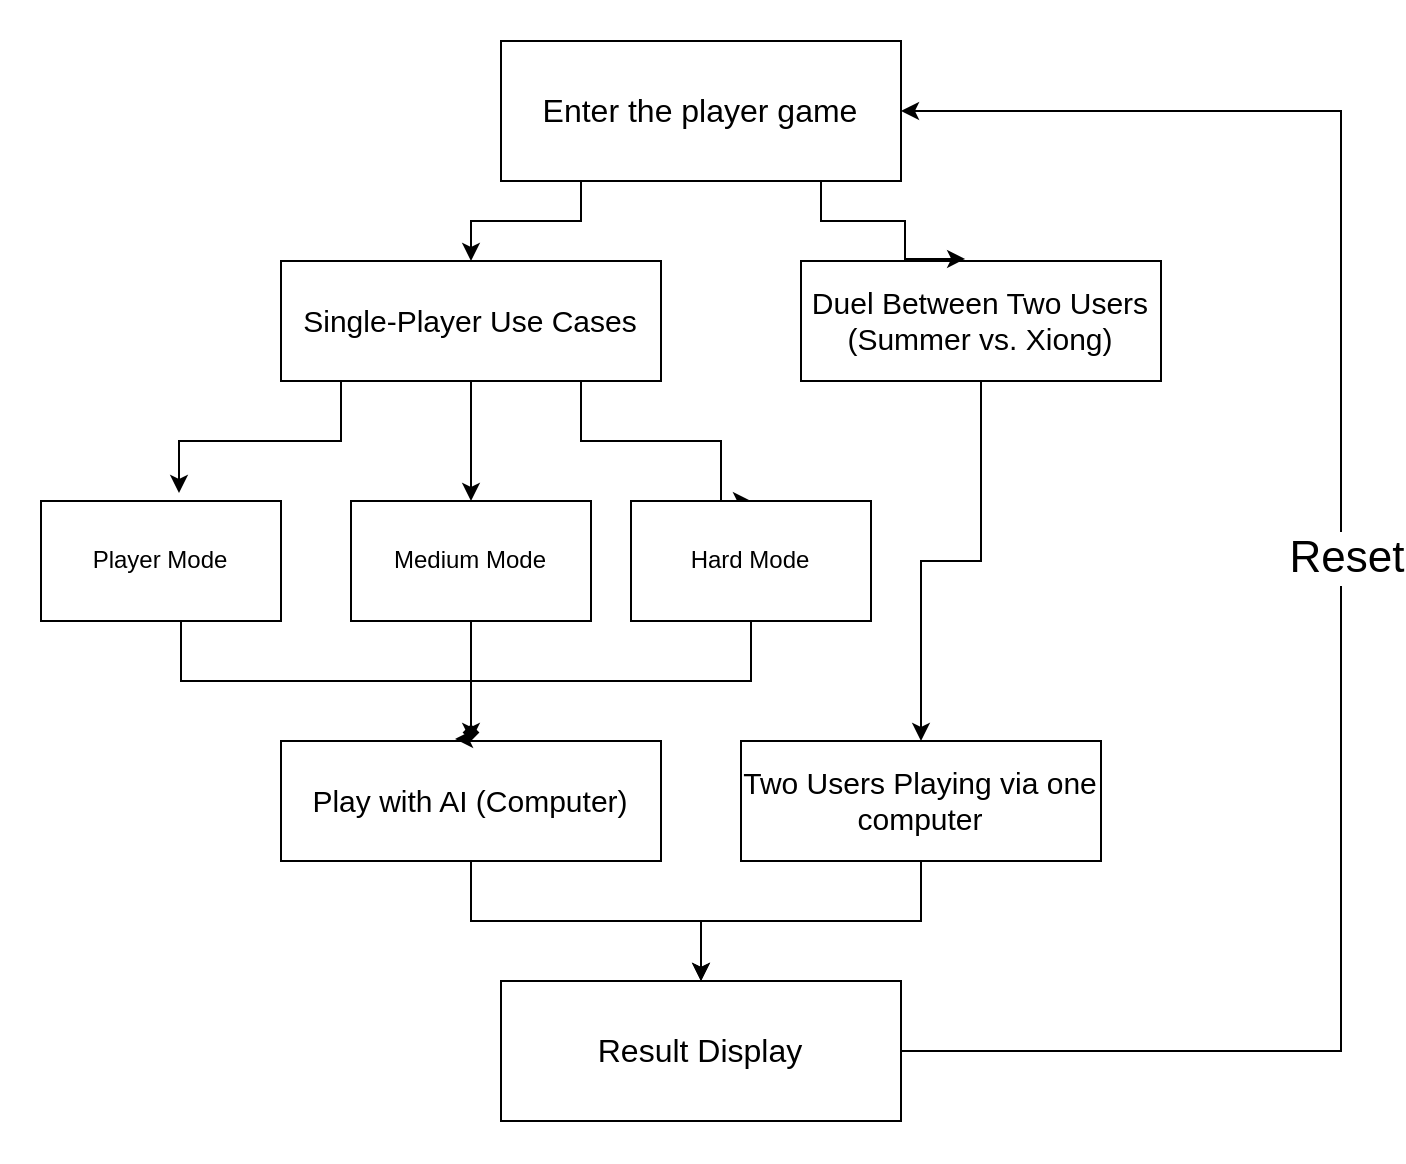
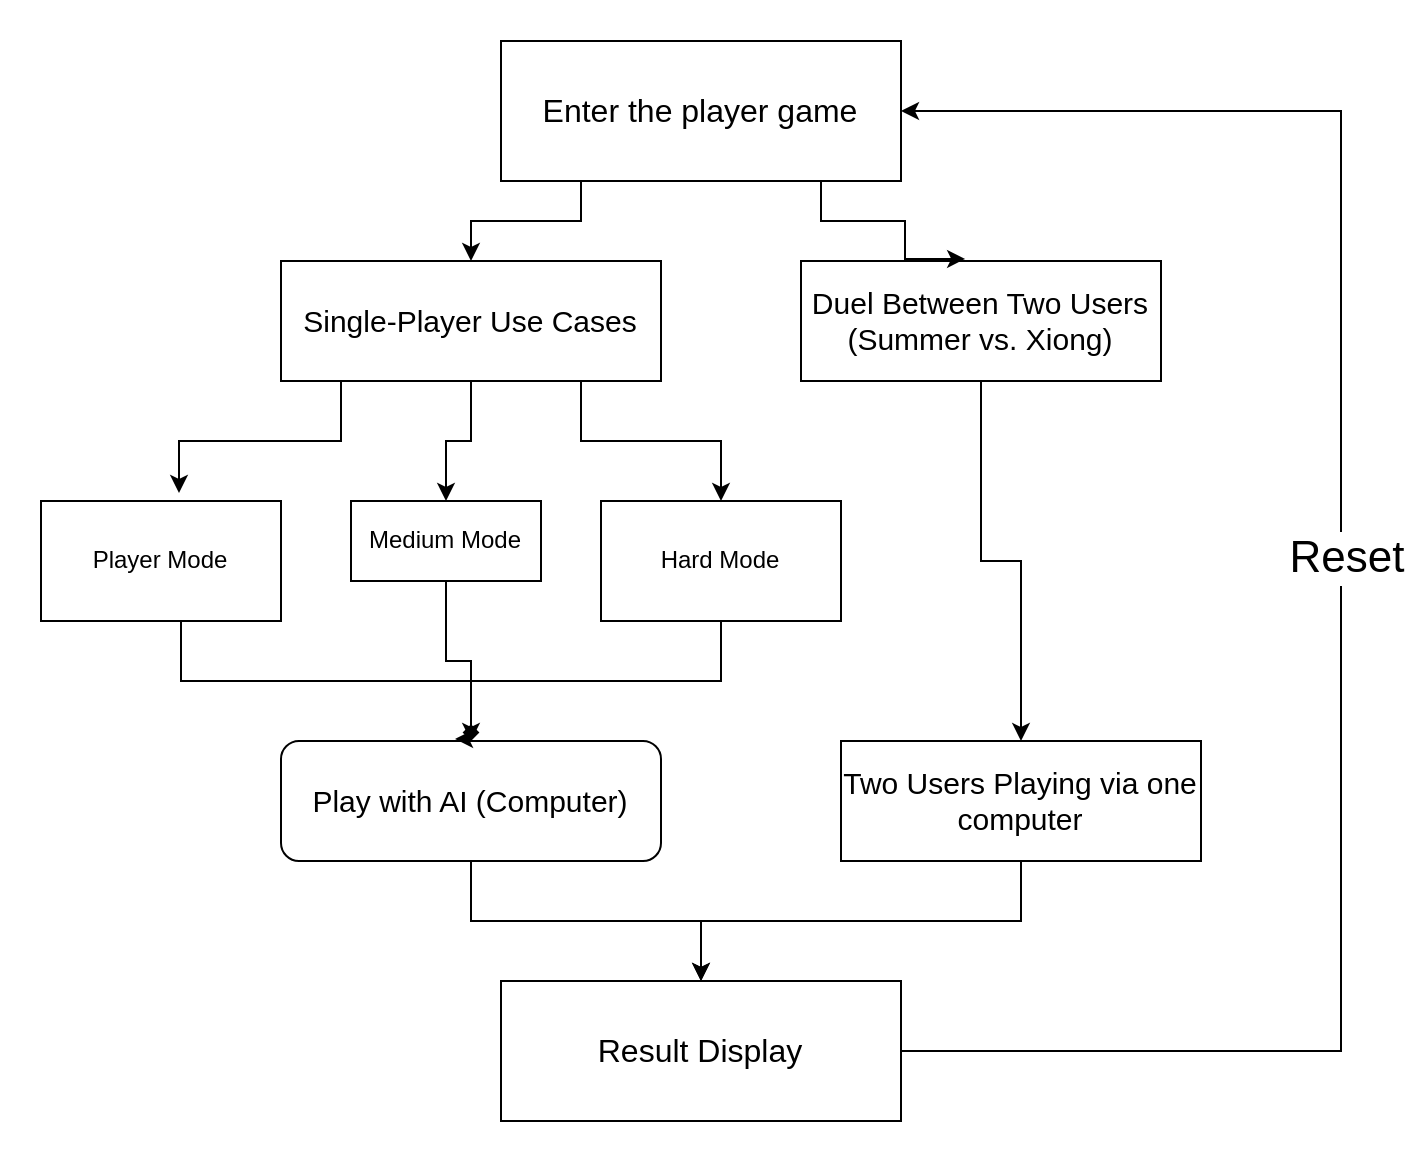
(471, 561) -> (446, 541)
(751, 561) -> (721, 561)
(471, 801) -> (471, 801)
(921, 801) -> (1021, 801)
